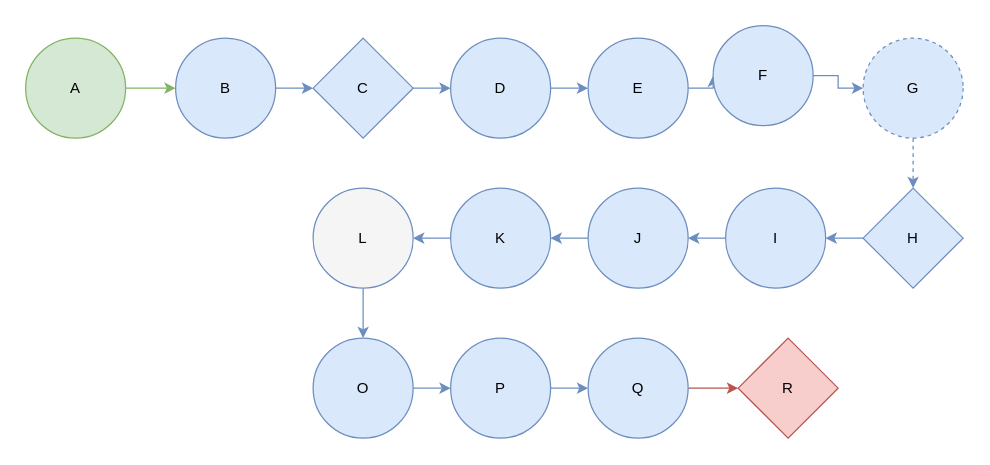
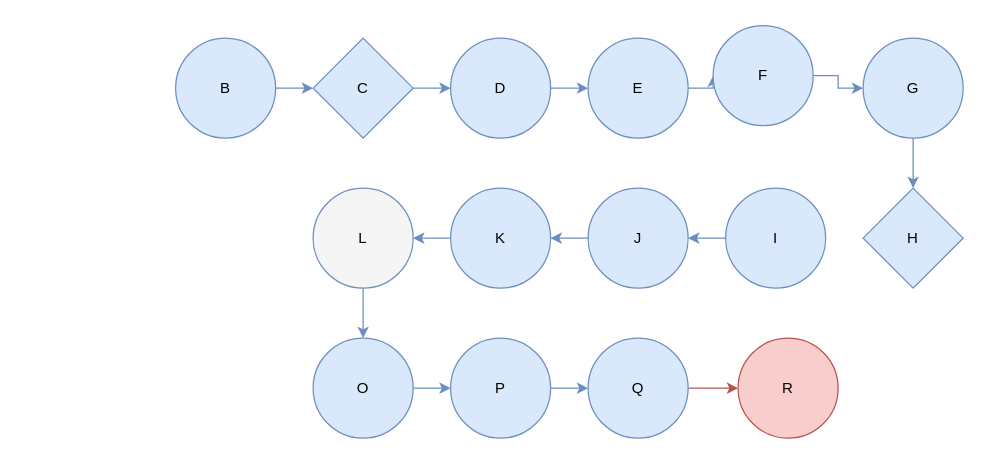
(76, 88) -> none
(147, 88) -> none
(913, 88) -> (913, 88)
(913, 157) -> (913, 157)
(849, 238) -> none
(788, 388) -> (788, 388)
